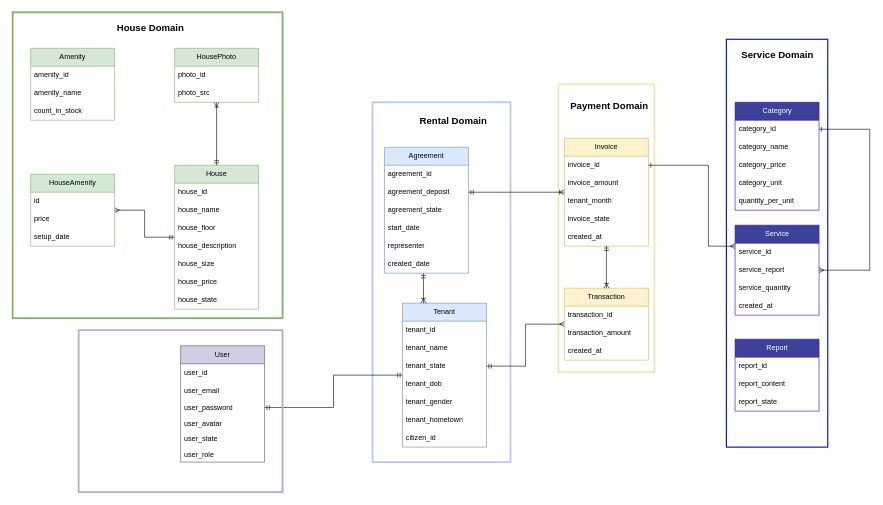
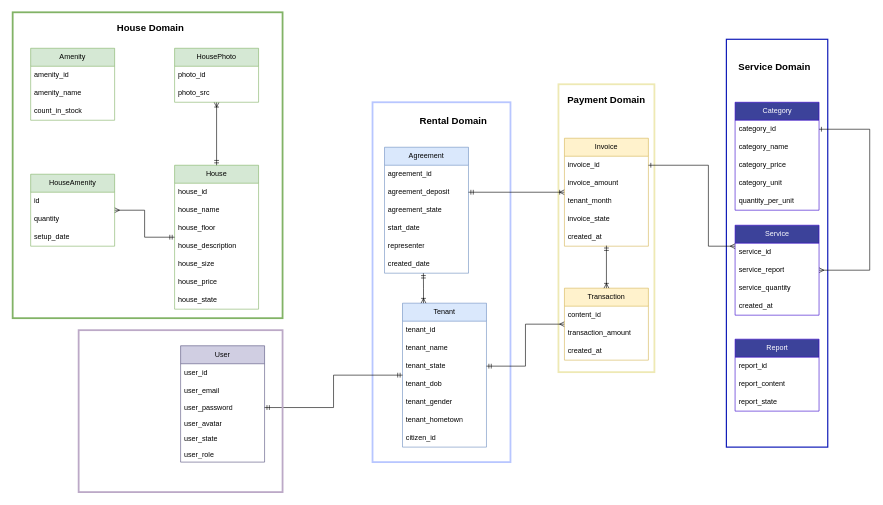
(777, 54) -> (774, 66)
(609, 105) -> (606, 99)
(43, 219) -> (49, 219)
(594, 315) -> (587, 315)
